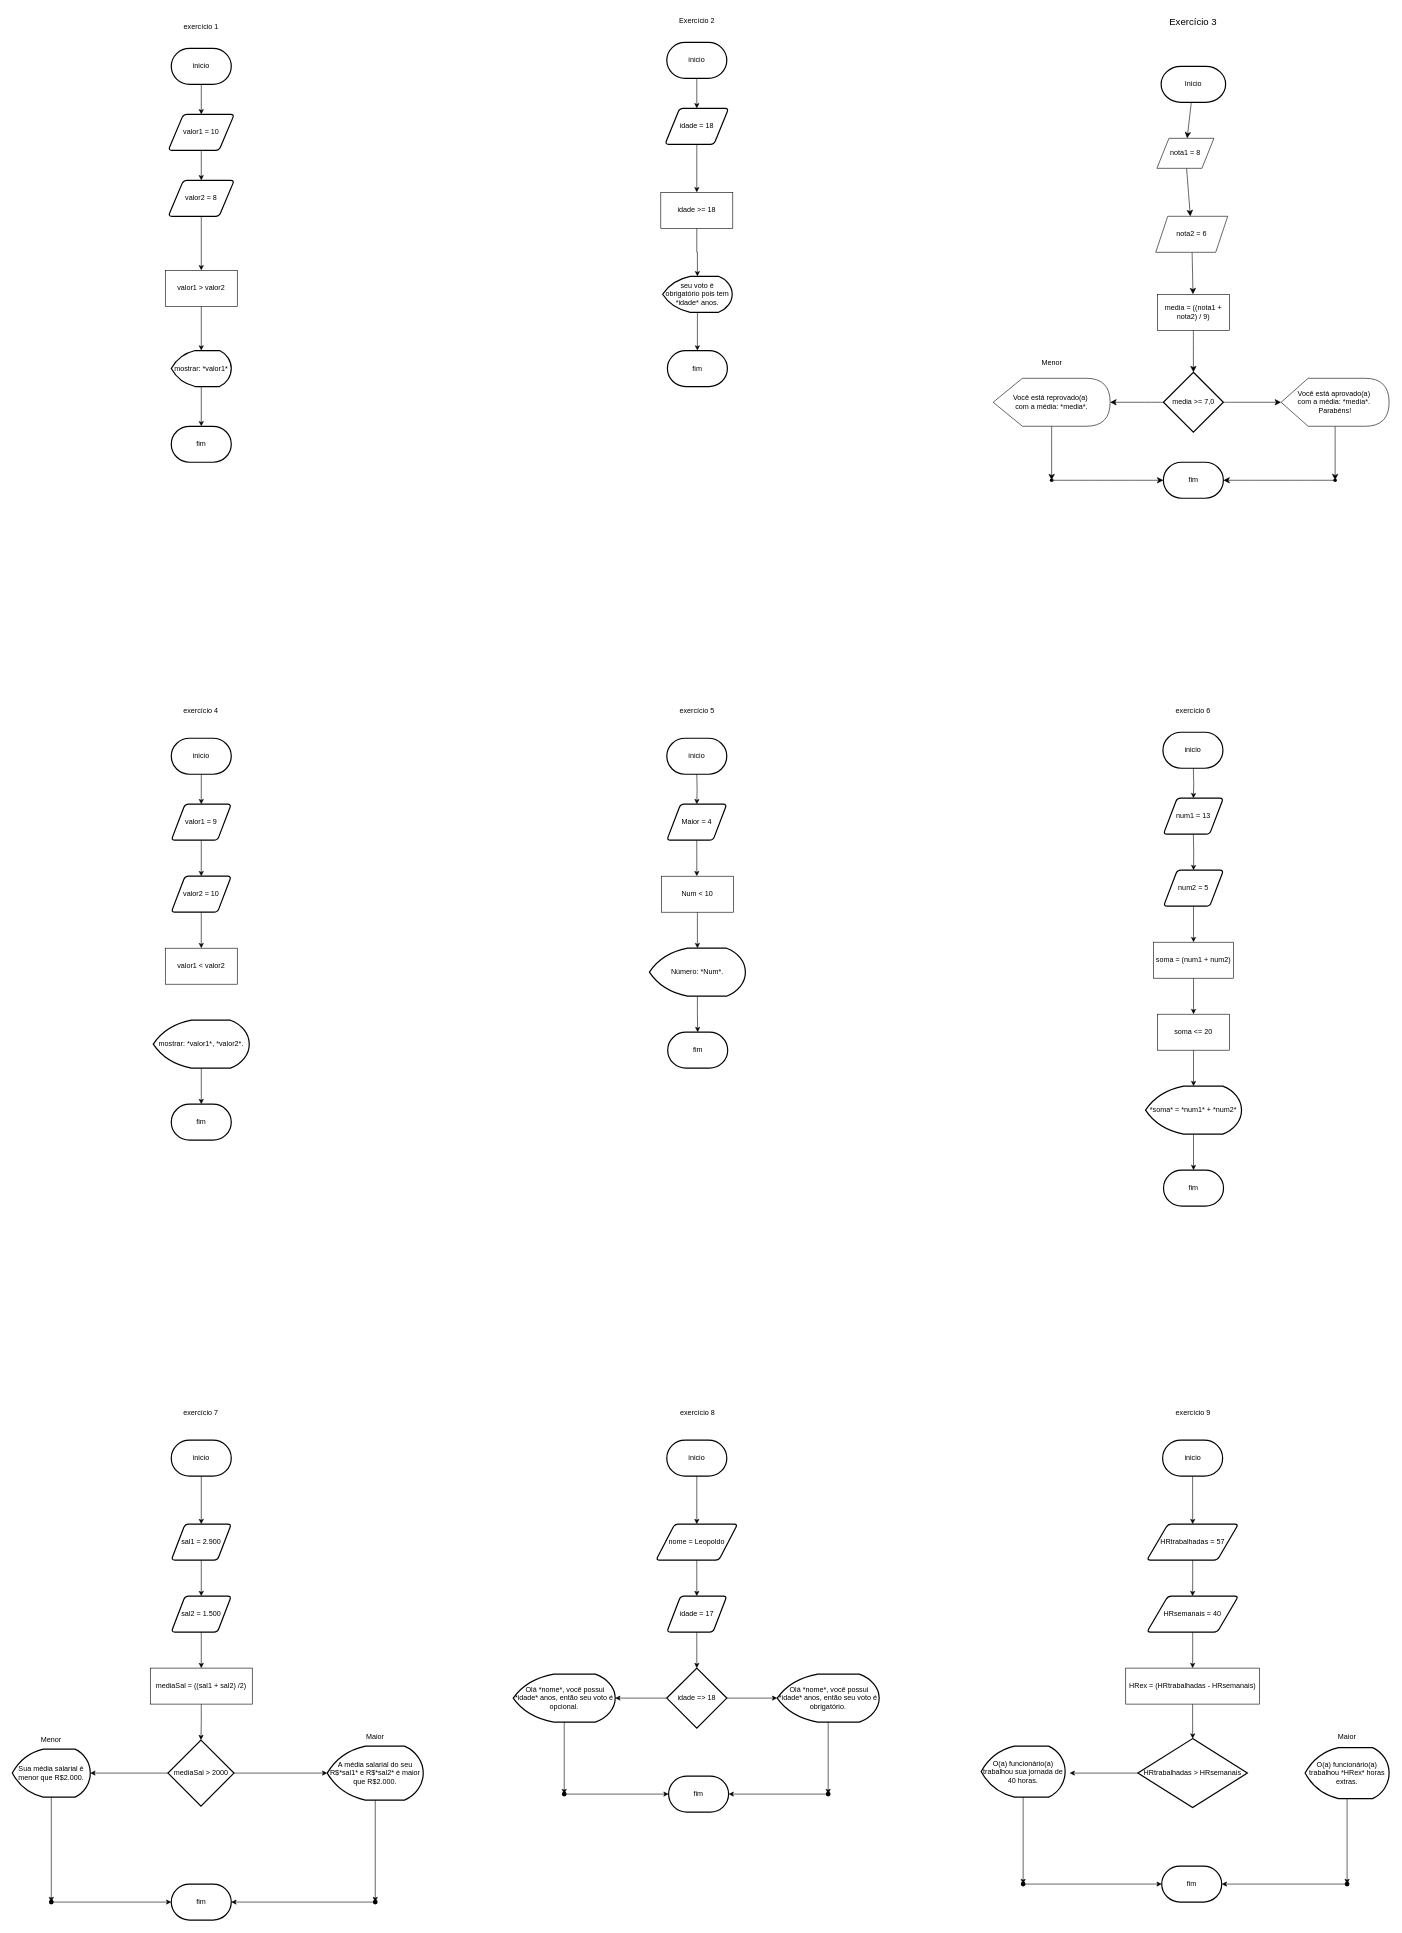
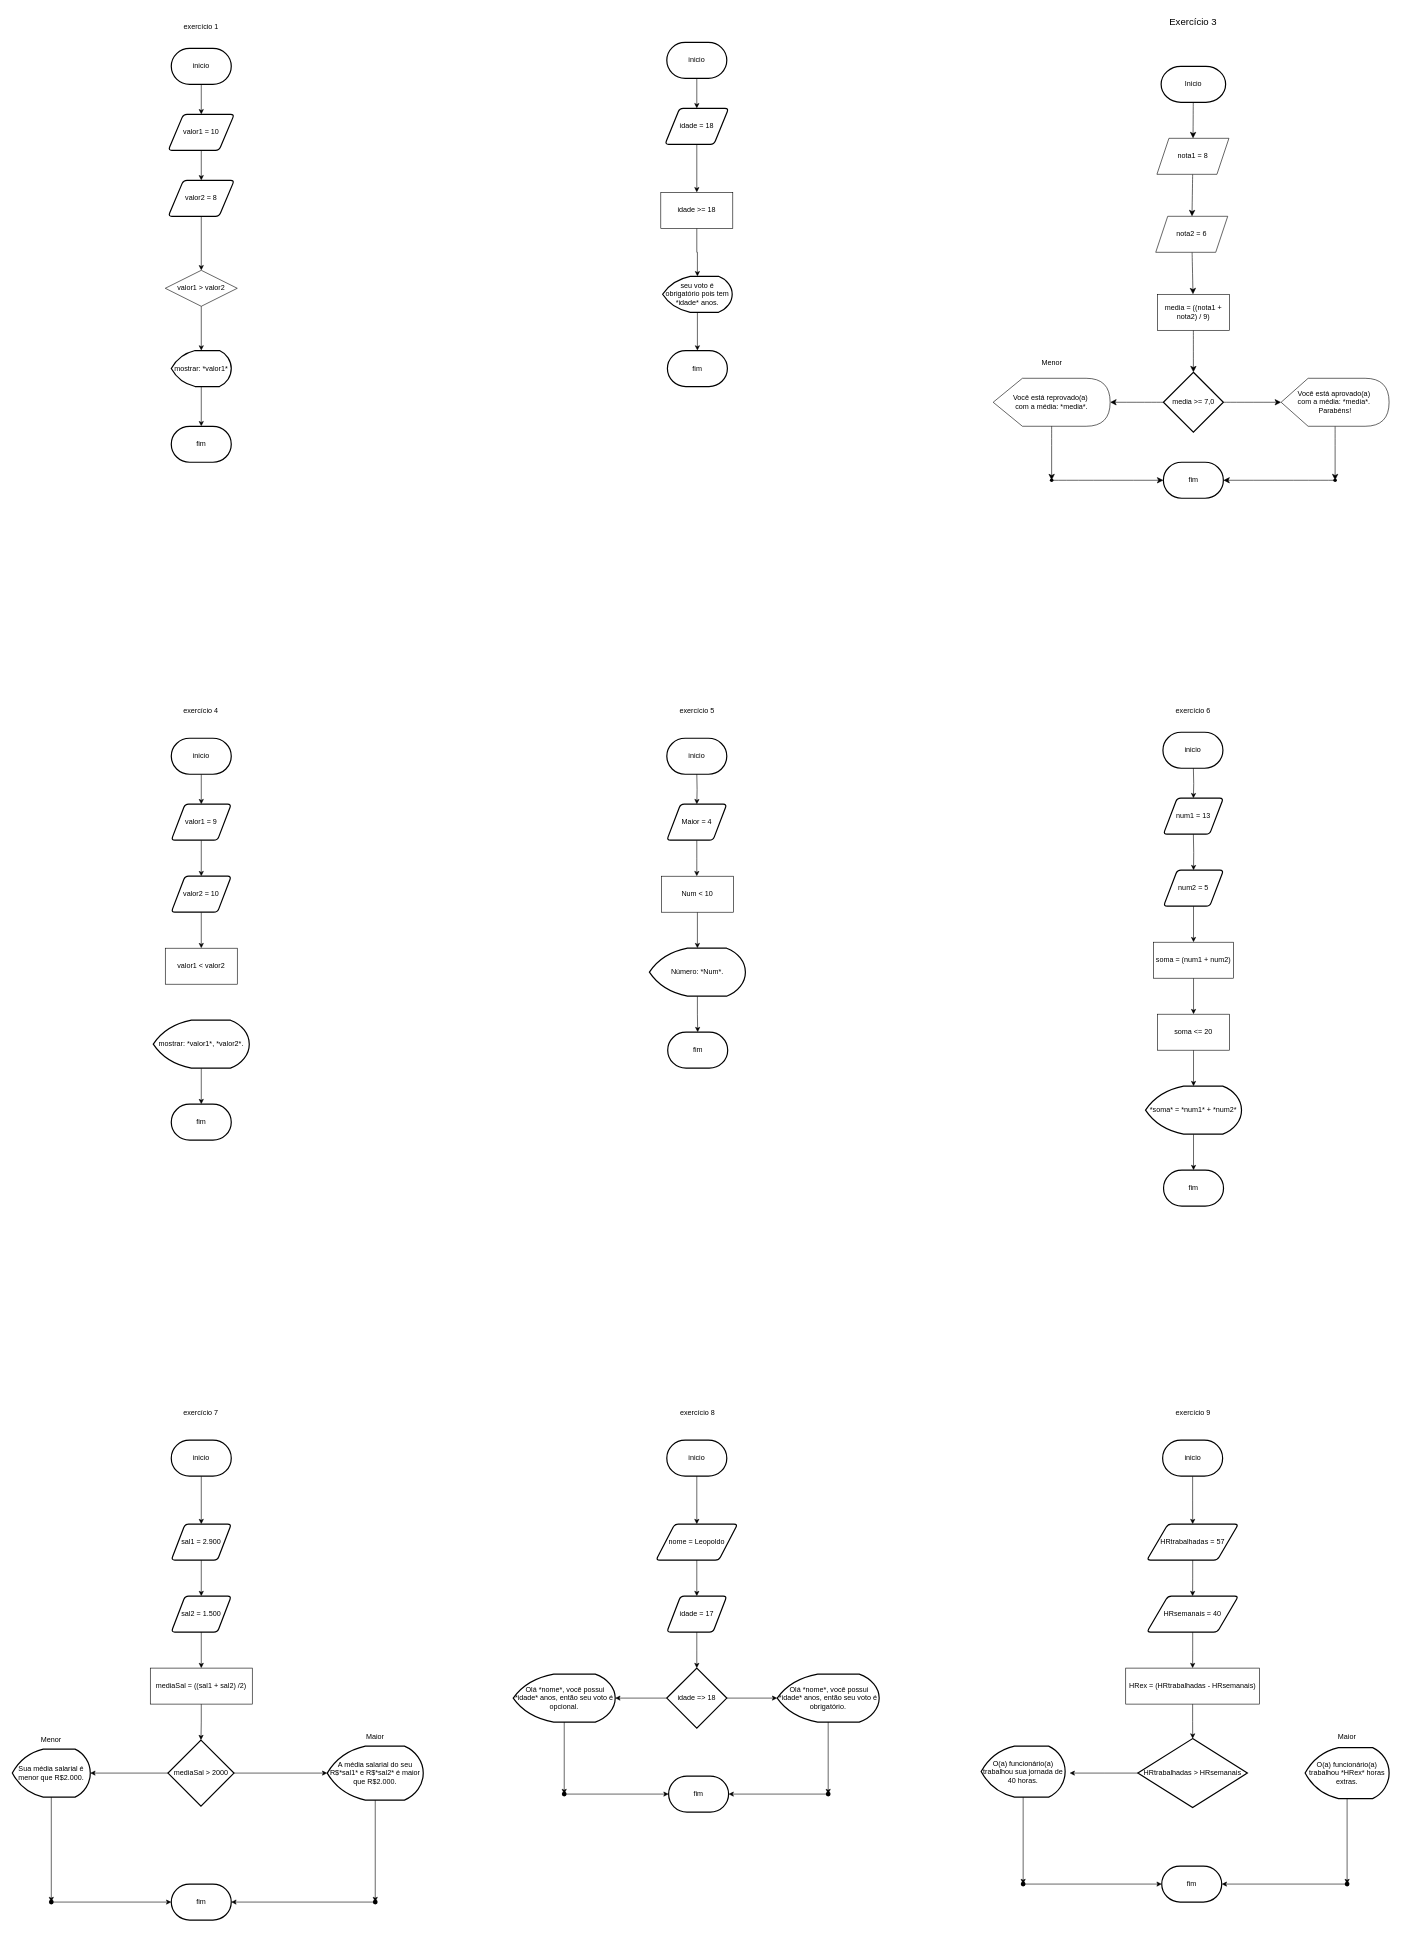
(697, 21) -> none
(1186, 153) -> (1193, 156)
(201, 288) -> (201, 288)
